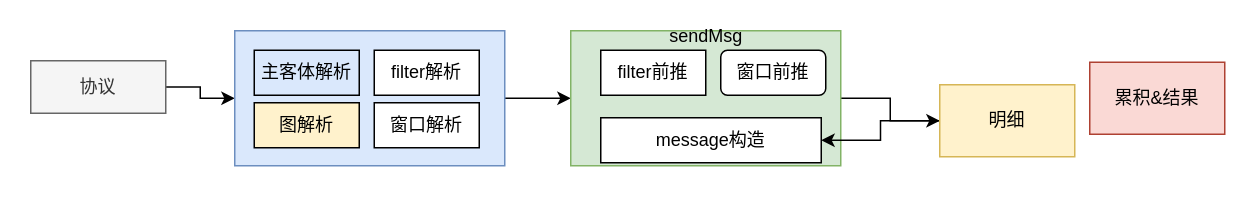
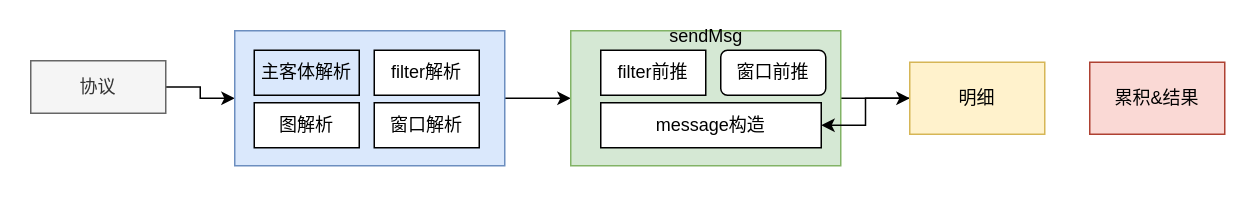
(1007, 121) -> (977, 98)
(307, 125) -> (307, 125)
(711, 140) -> (711, 125)
